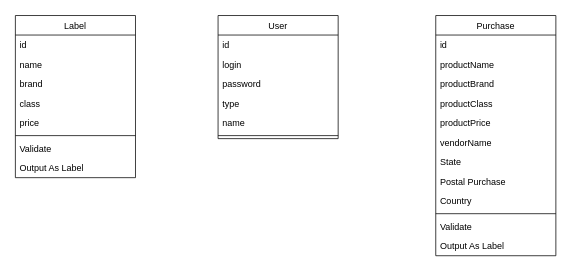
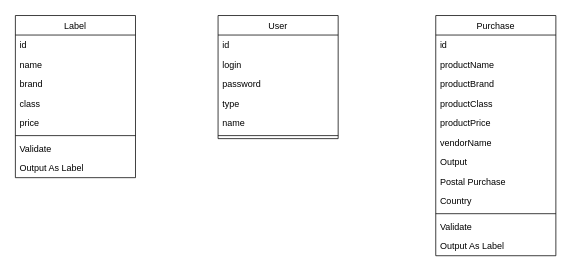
(452, 162) -> (455, 162)
